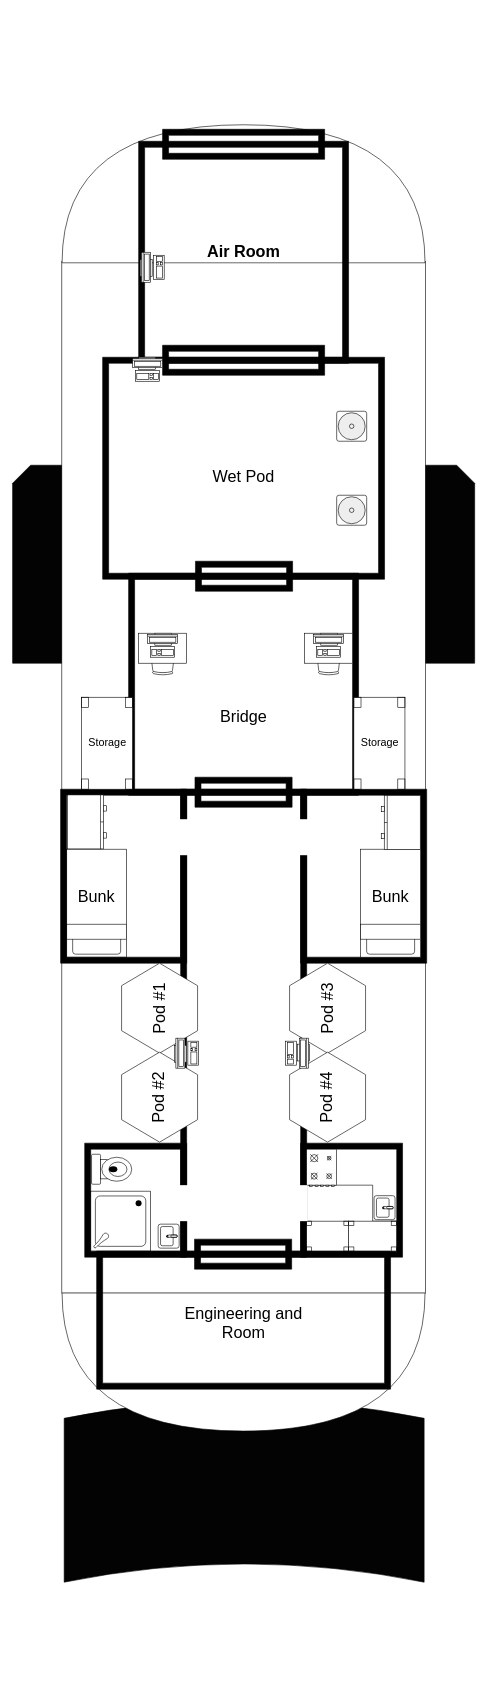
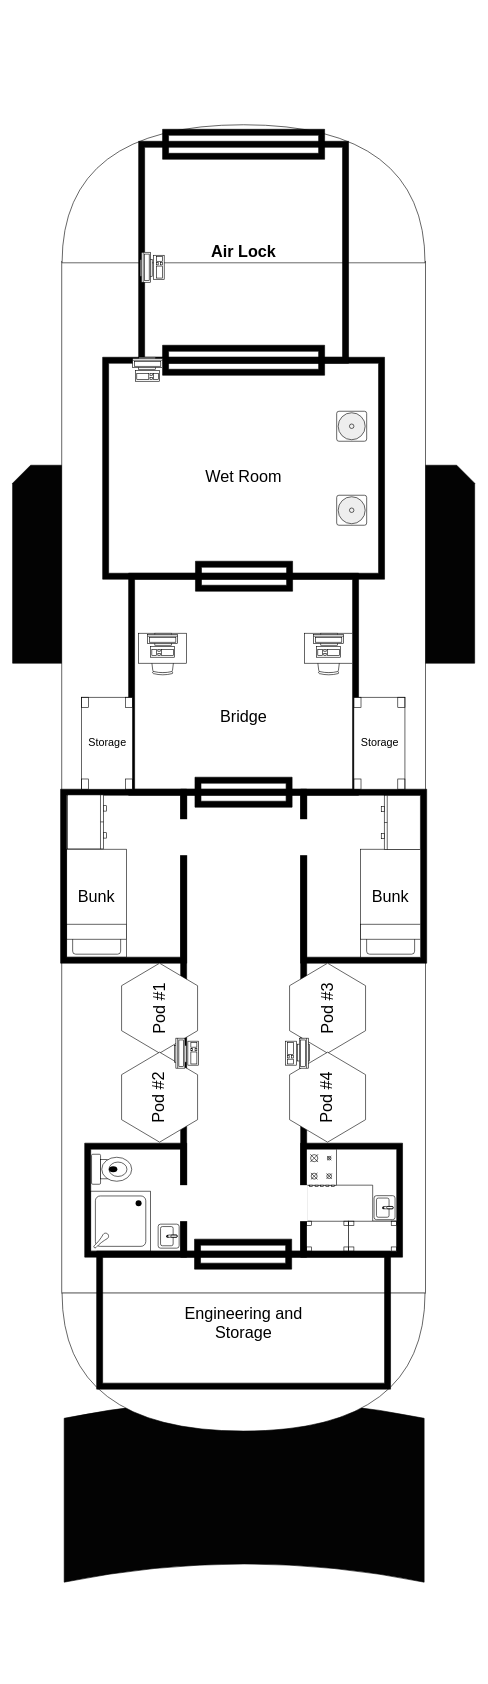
(244, 252) -> (244, 252)
(244, 477) -> (244, 477)
(244, 1323) -> (244, 1323)
